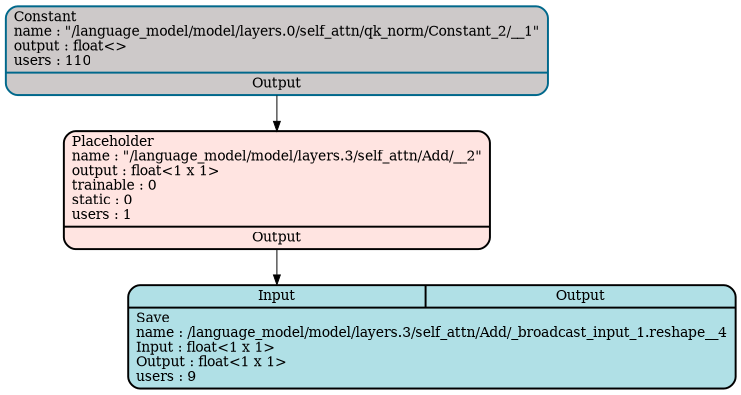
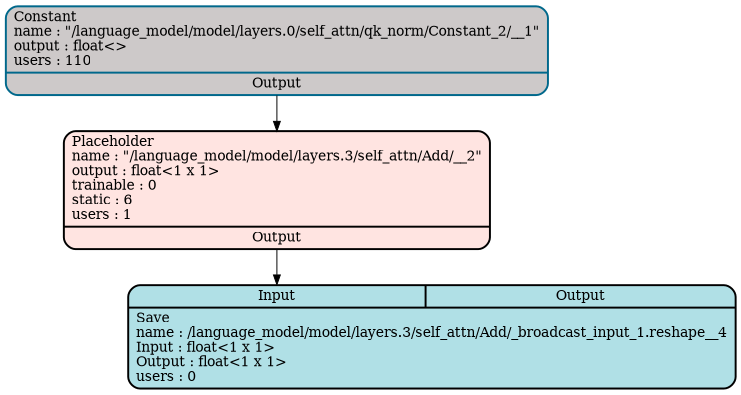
(102, 200) -> (102, 200)
(166, 377) -> (166, 377)
